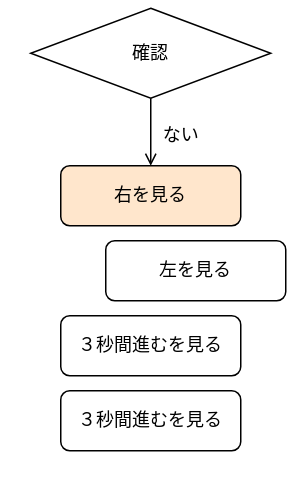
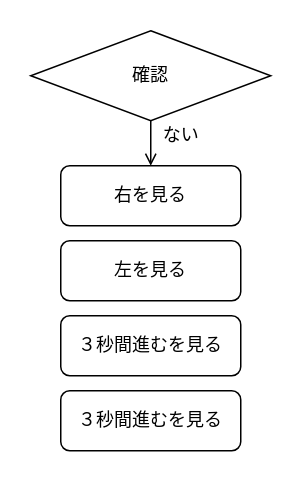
(151, 53) -> (151, 76)
(151, 196) -> (151, 196)
(196, 271) -> (151, 271)
